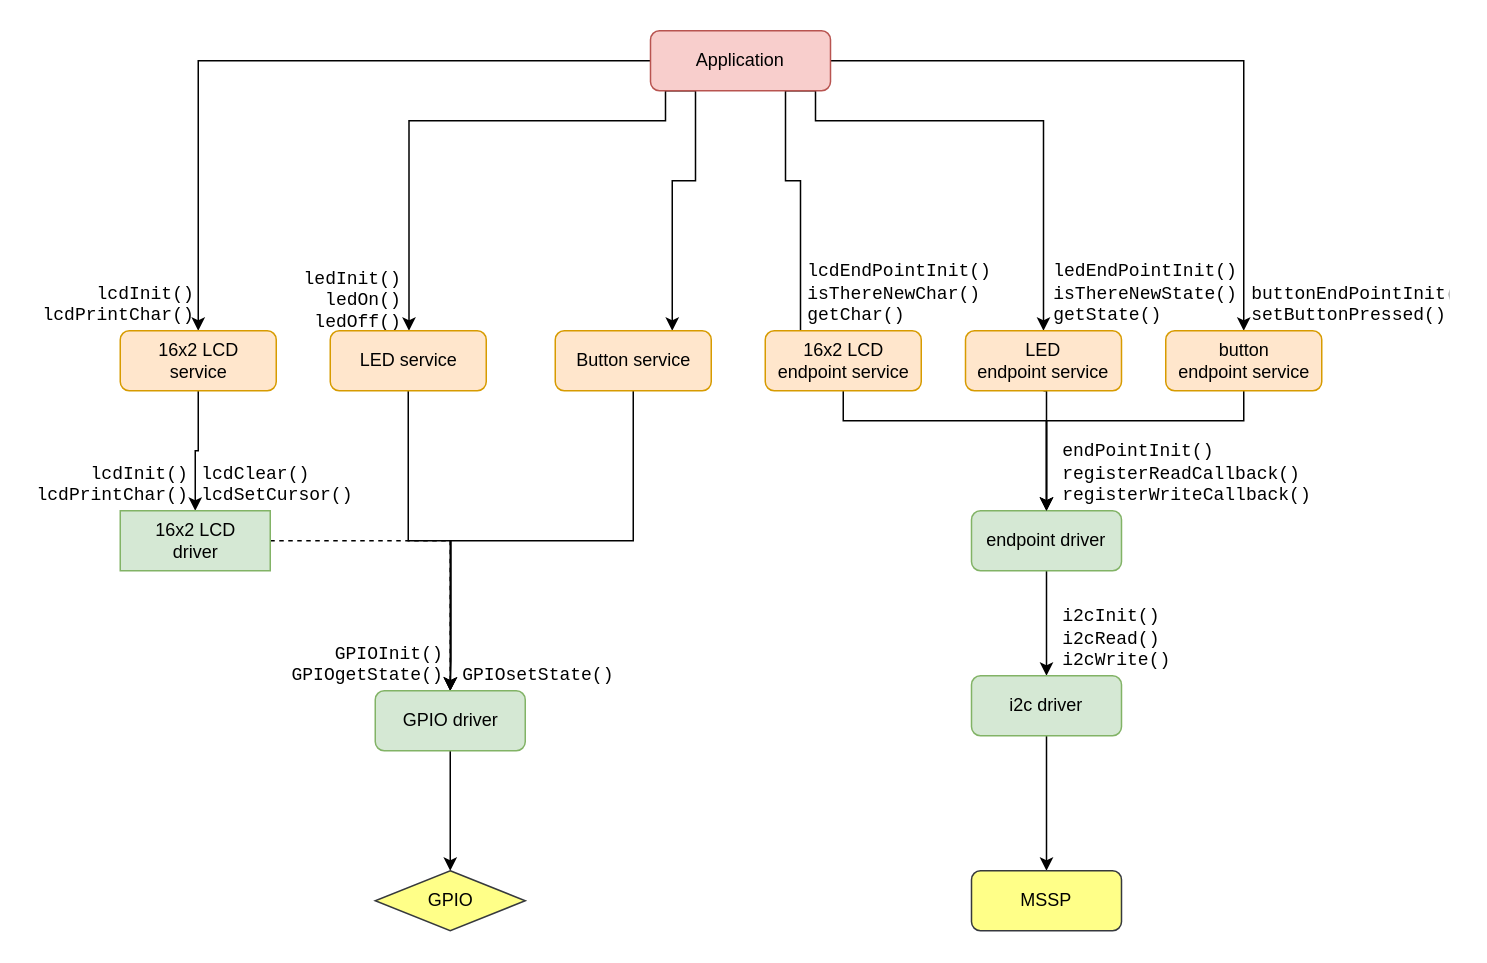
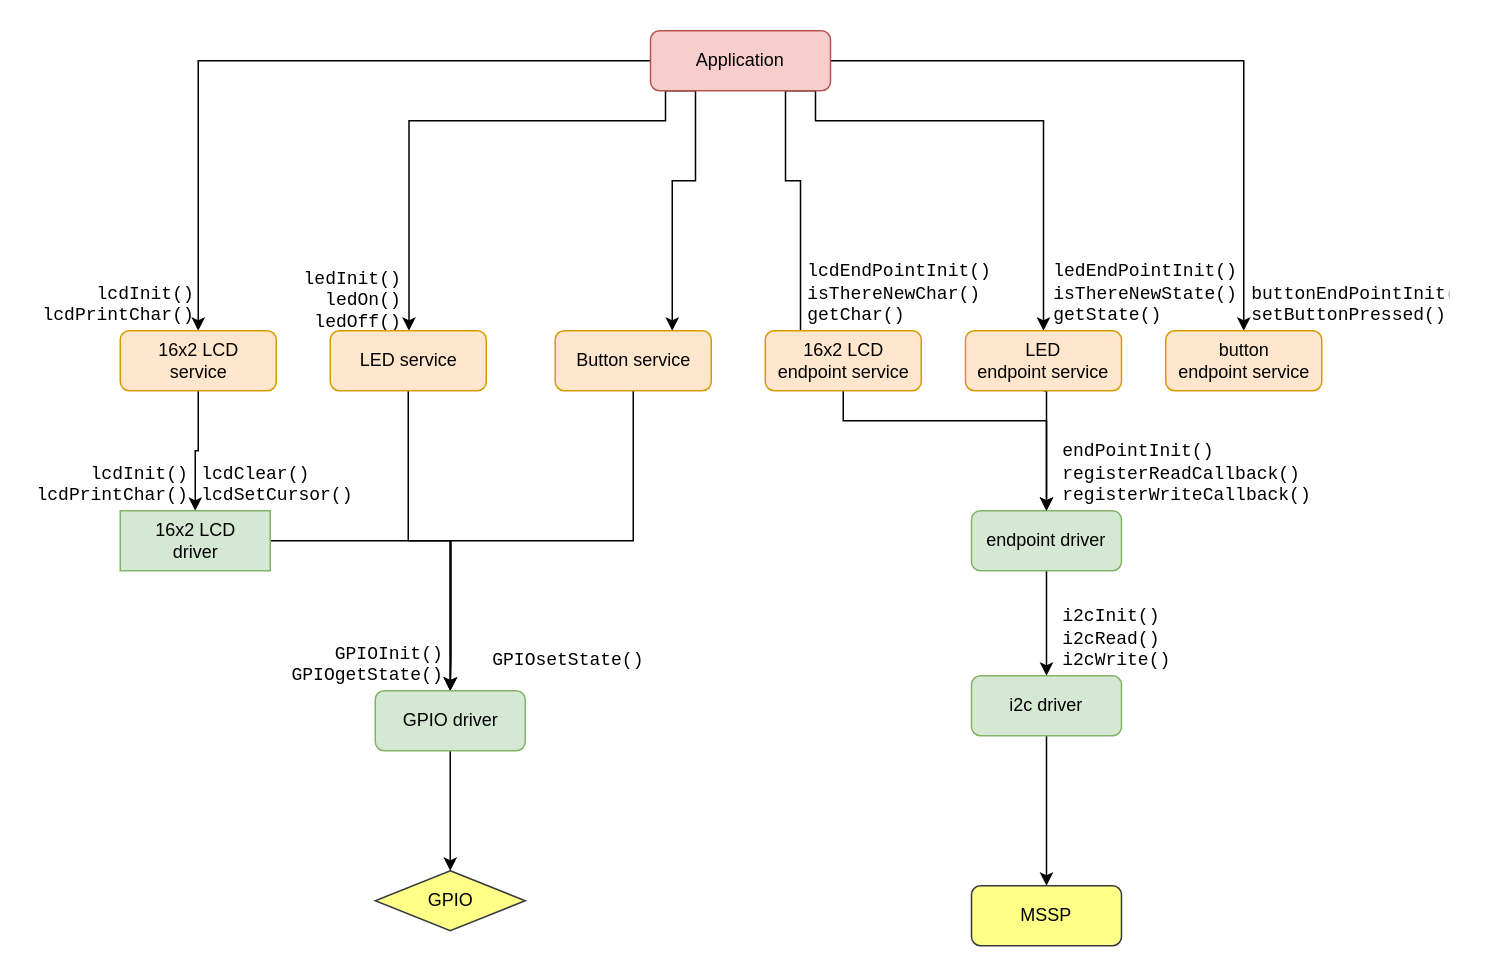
(1161, 421) -> none
(339, 541) -> (339, 541)
(560, 653) -> (590, 638)
(1046, 901) -> (1046, 916)
